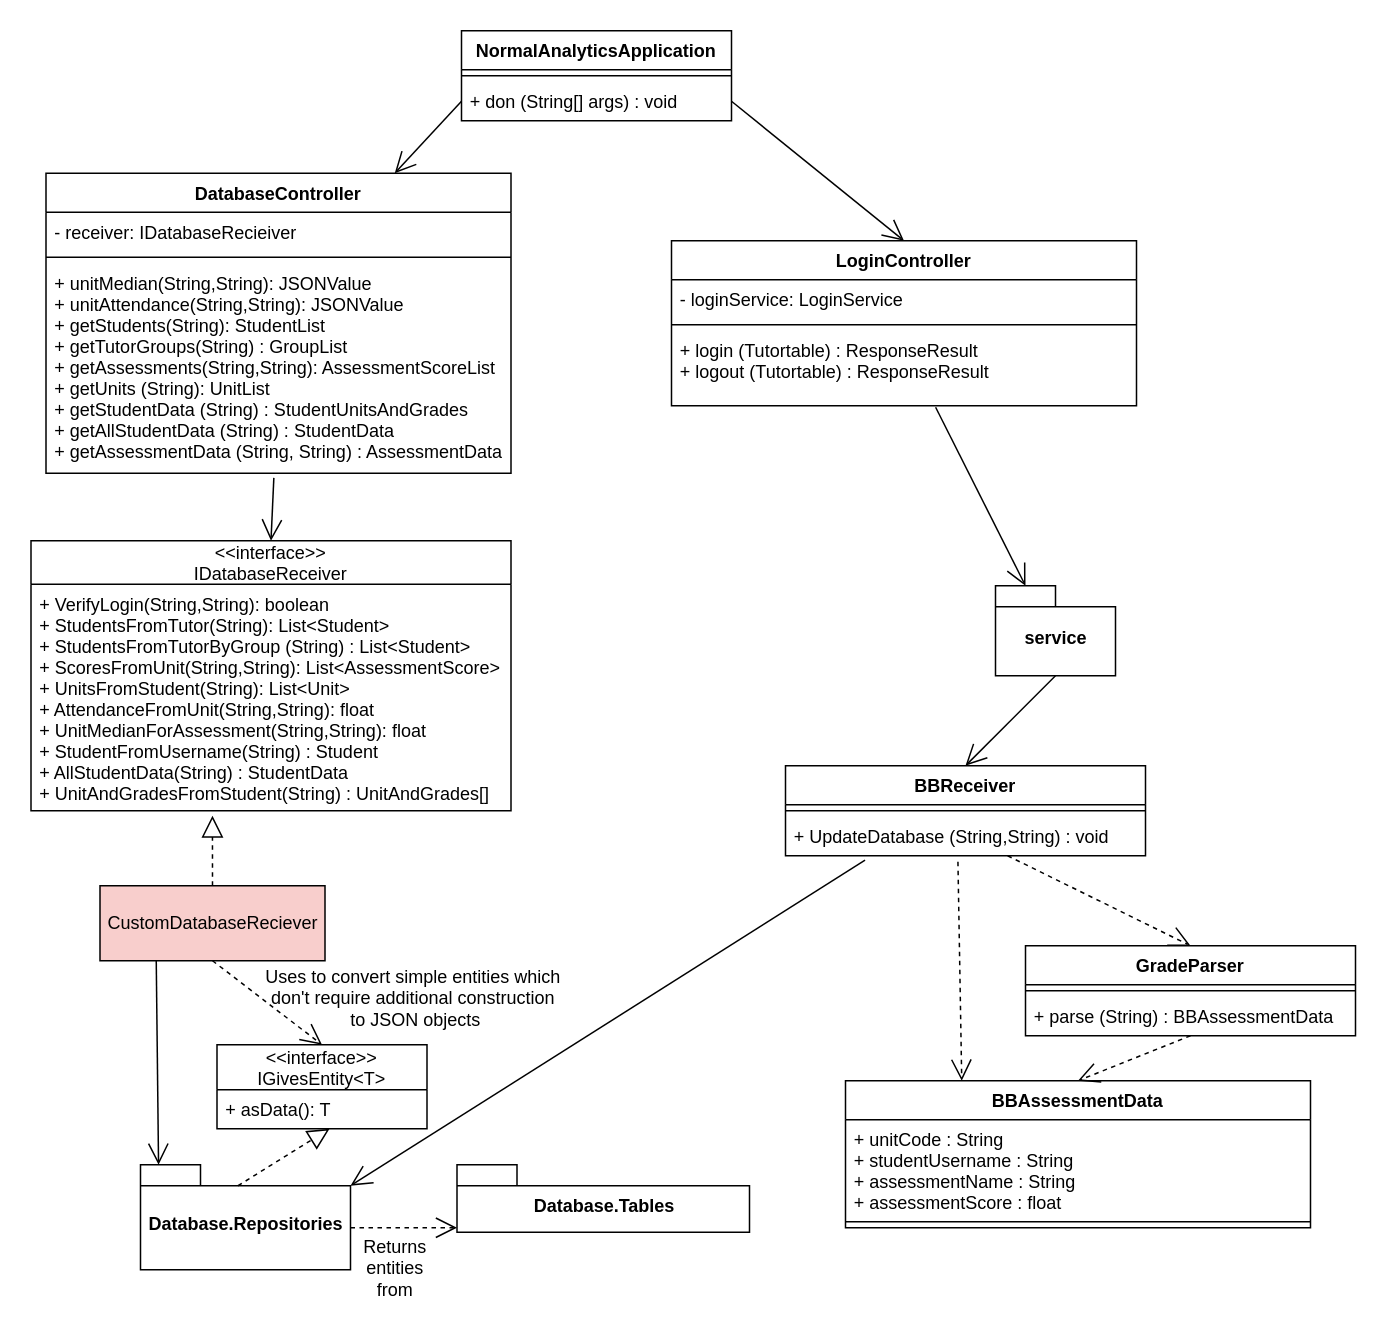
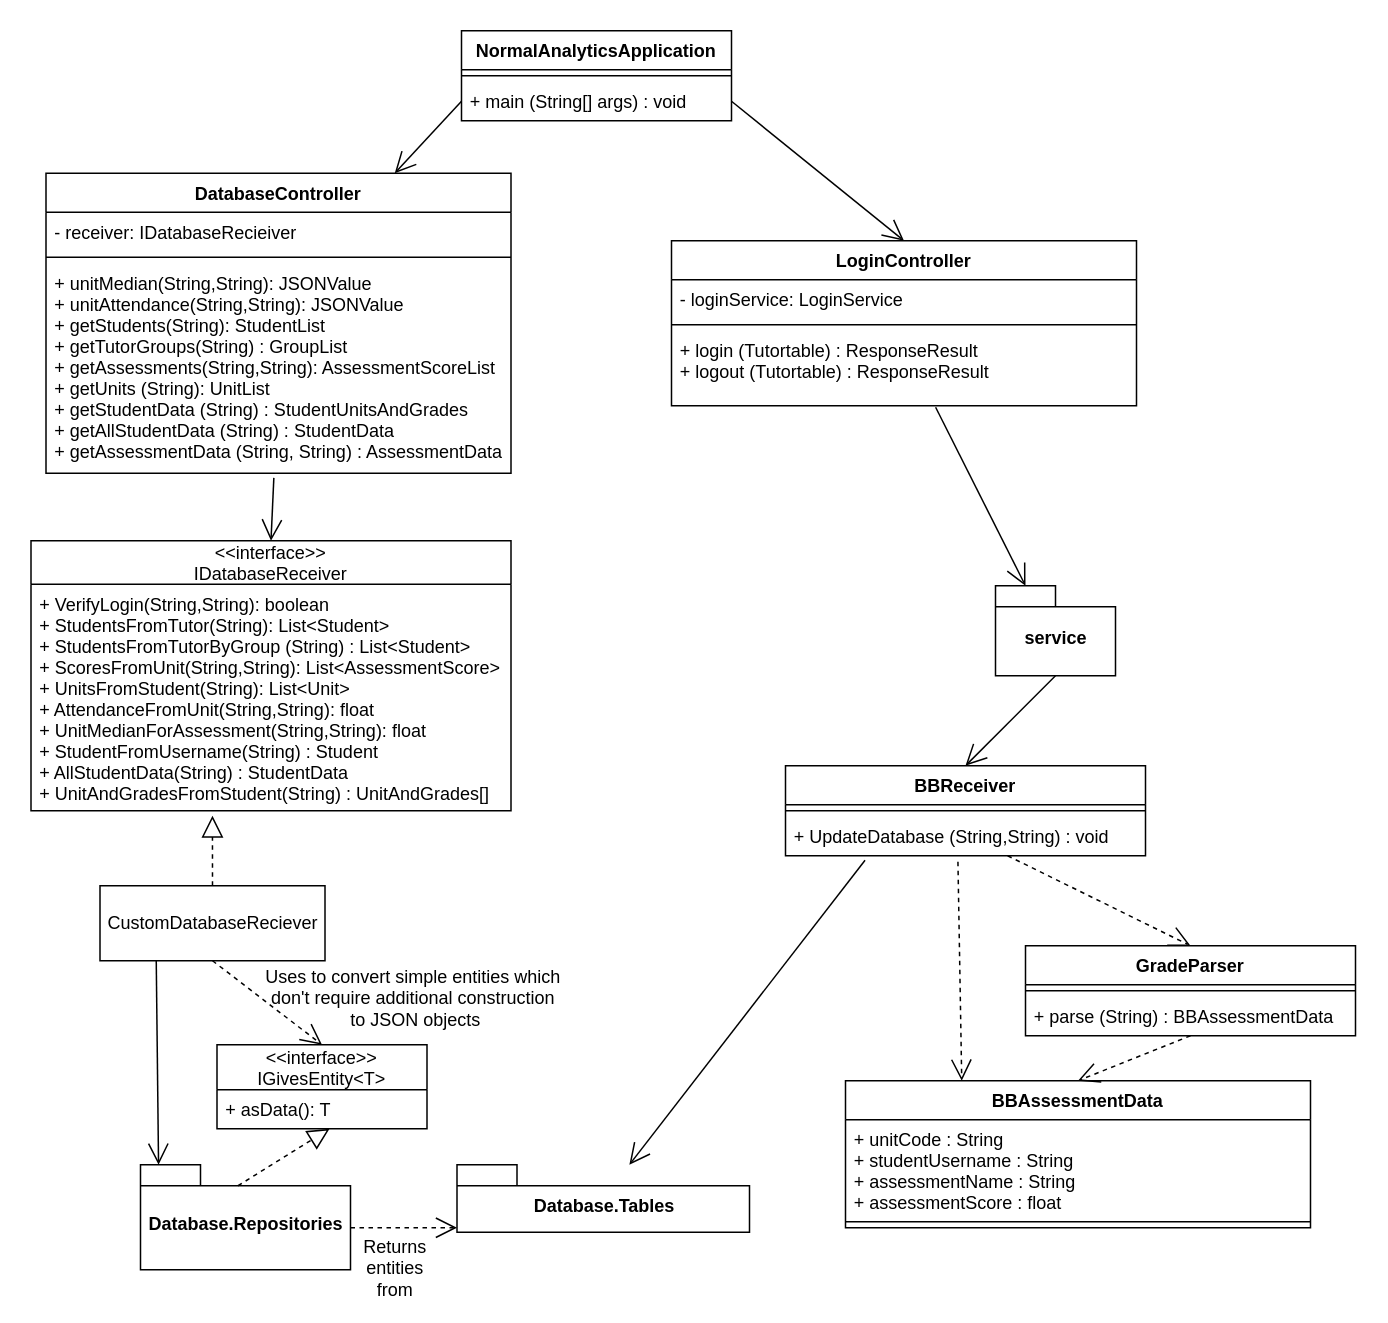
(592, 102) -> (595, 102)
(212, 923) -> (212, 923)
(609, 1022) -> (748, 1011)
